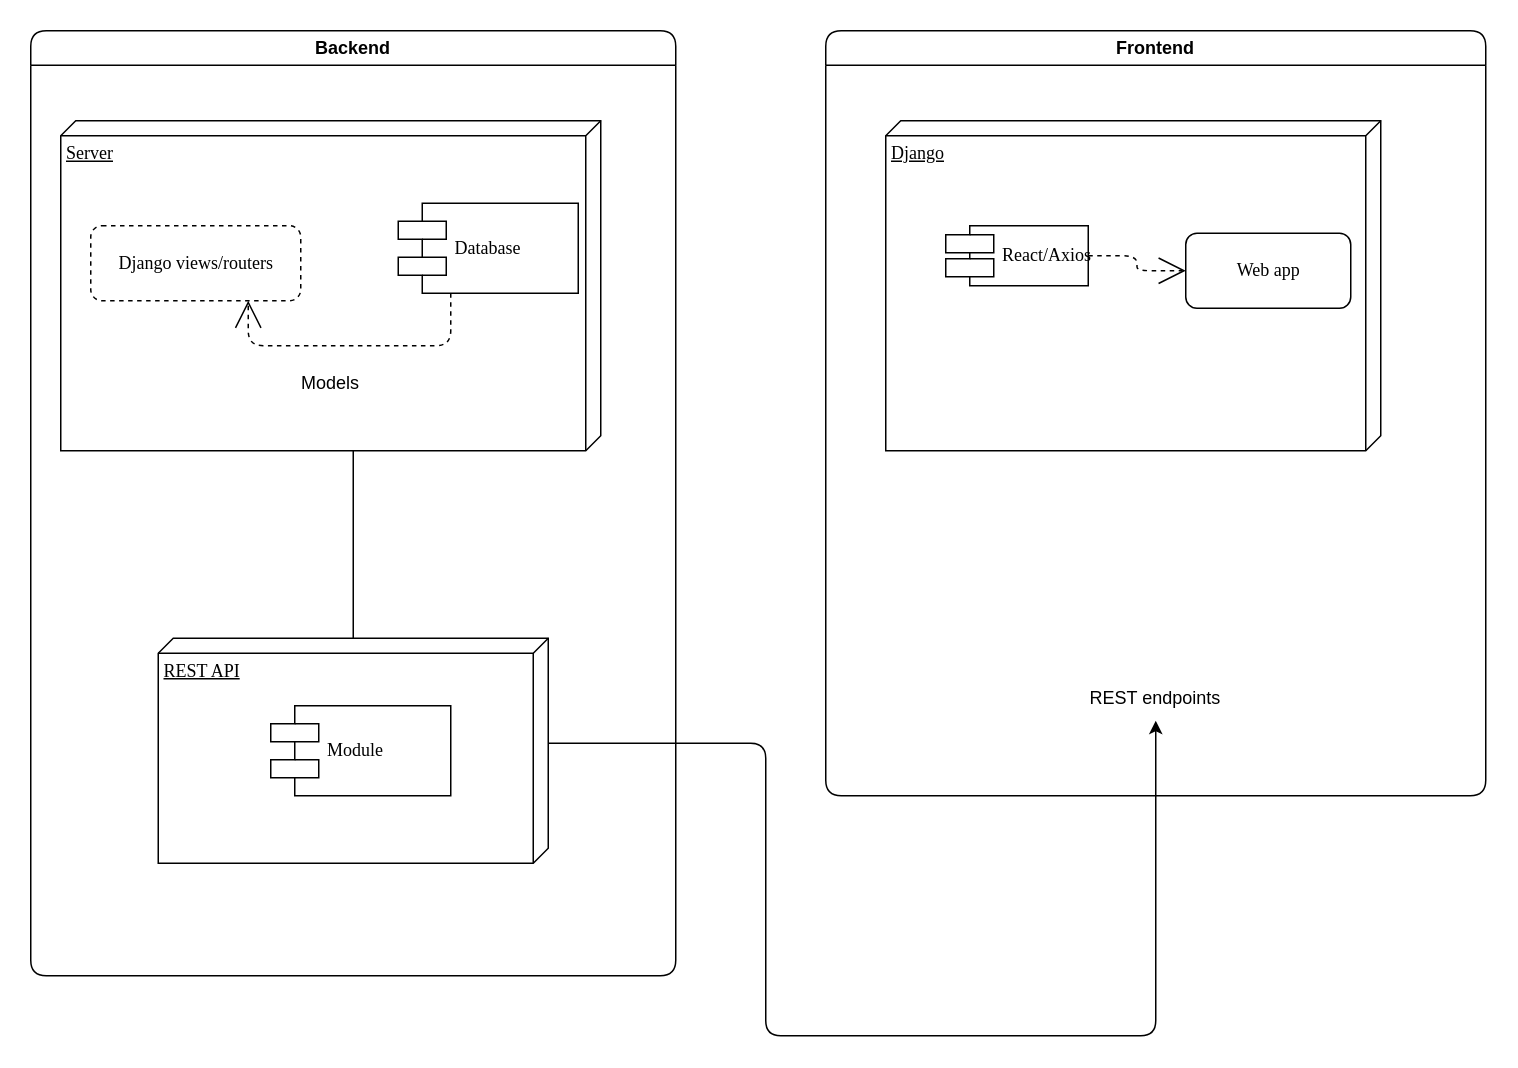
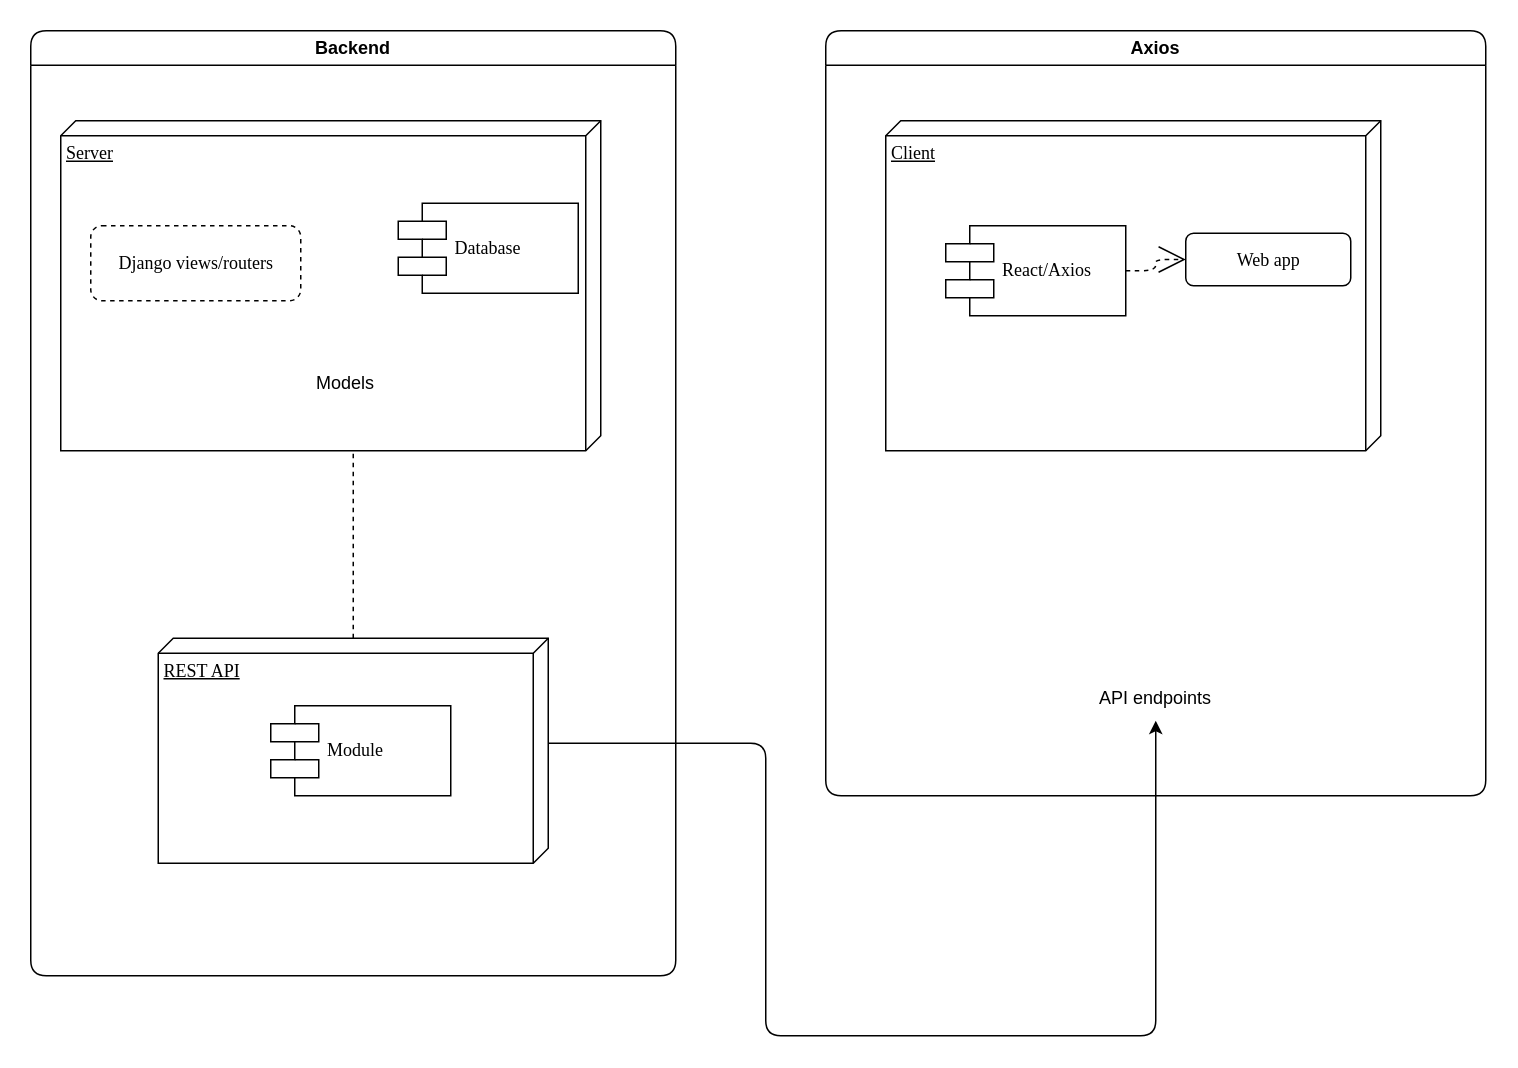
(1156, 49) -> (1156, 49)
(922, 154) -> (917, 154)
(1017, 256) -> (1036, 271)
(1268, 271) -> (1268, 260)
(356, 346) -> none
(331, 383) -> (346, 383)
(353, 543) -> (353, 543)
(1156, 698) -> (1156, 698)
